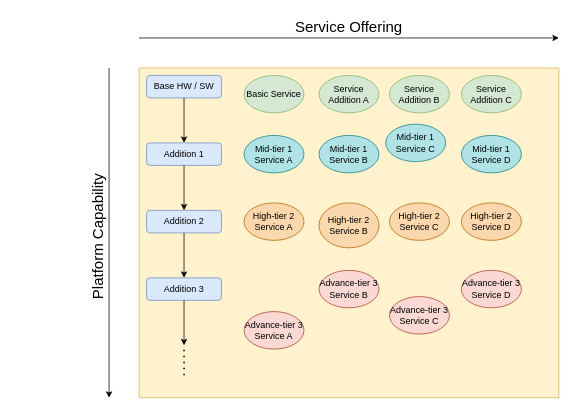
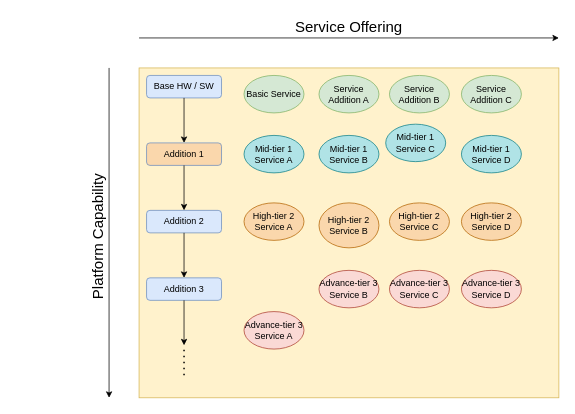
(184, 154) -> (184, 154)
(420, 315) -> (420, 289)
